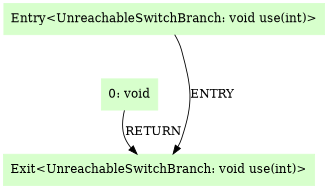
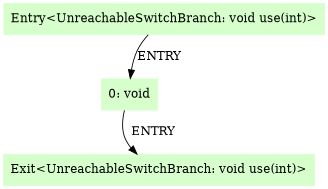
(190, 90) -> (137, 51)
(153, 132) -> (153, 132)
